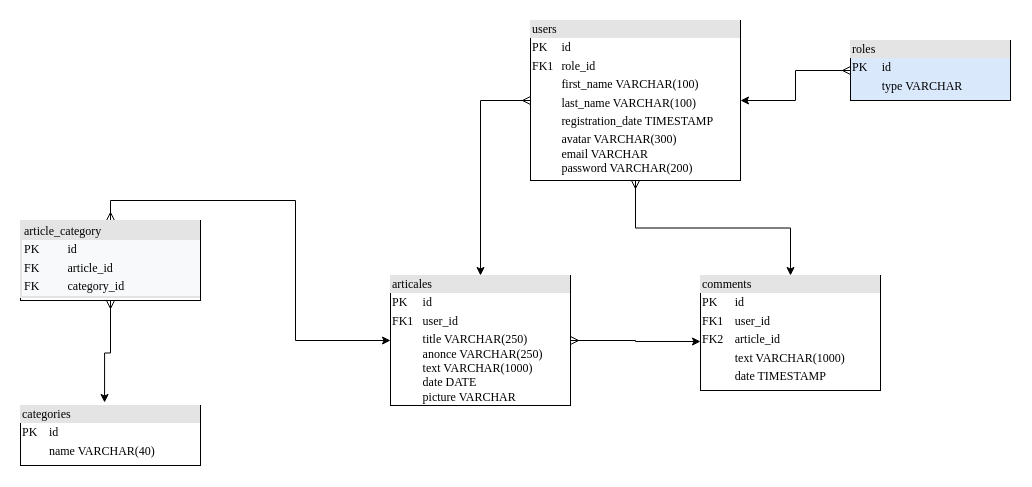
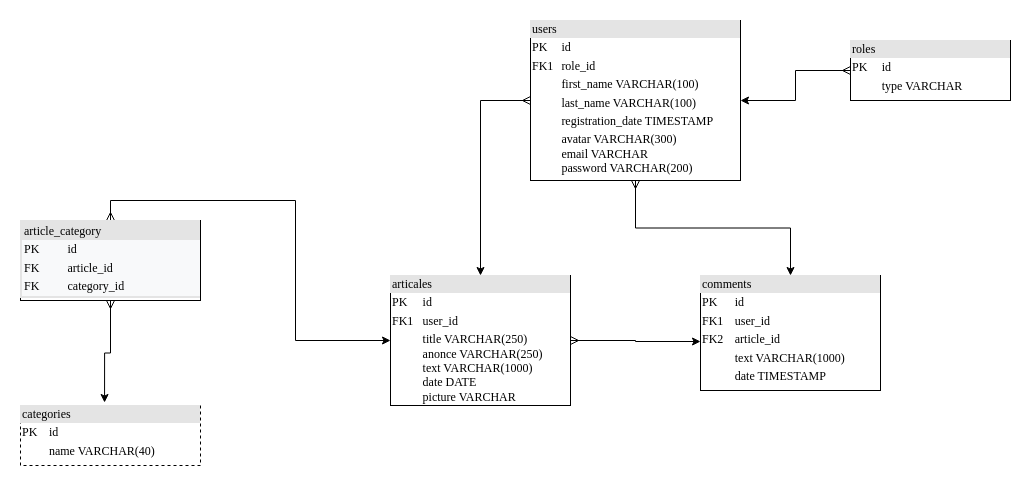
(931, 71) -> (931, 71)
(111, 436) -> (111, 436)
